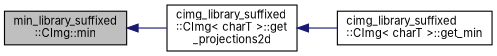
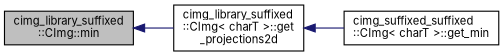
(66, 28) -> (69, 28)
(415, 28) -> (421, 28)
